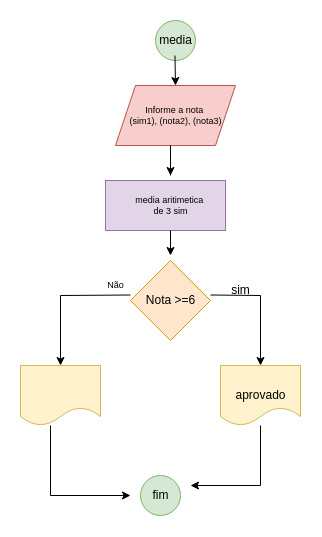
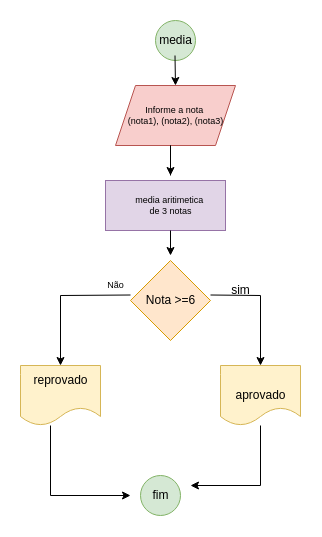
(176, 116) -> (176, 116)
(171, 206) -> (171, 206)
none -> (61, 381)
